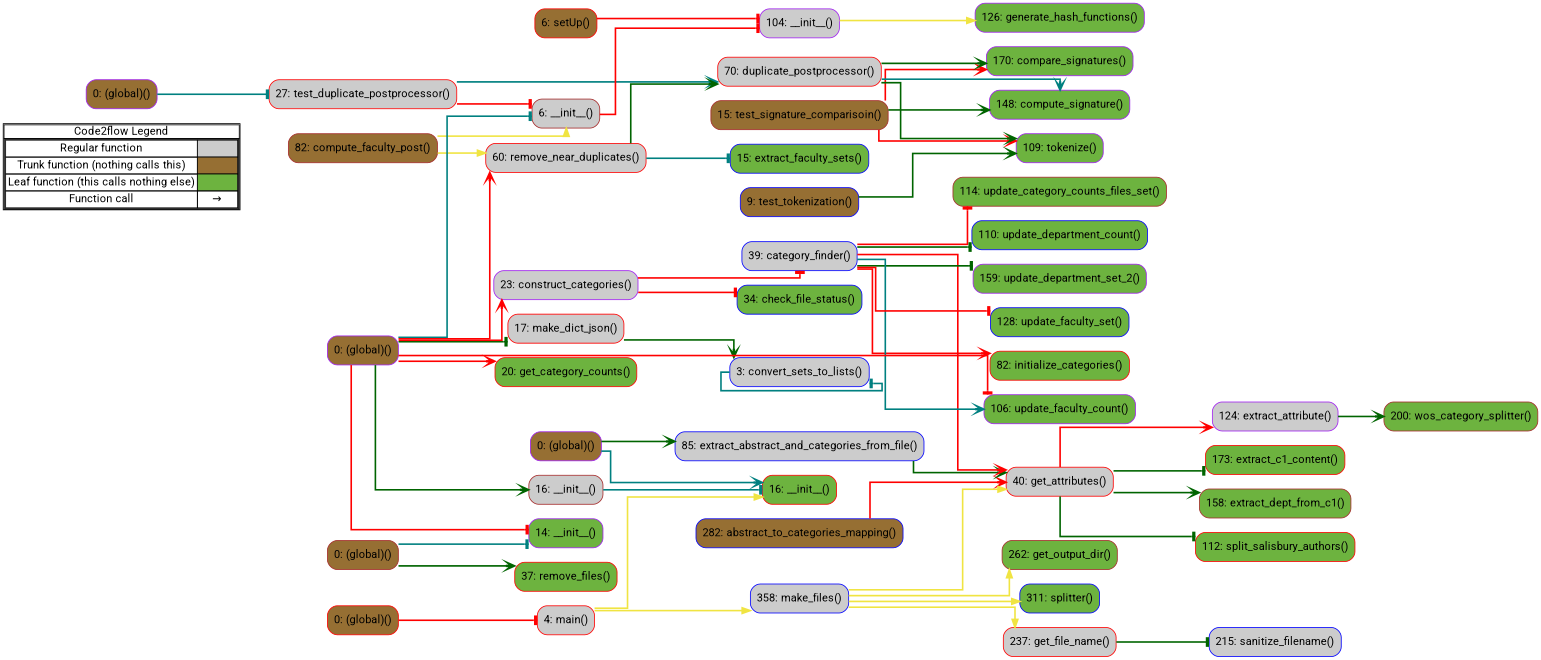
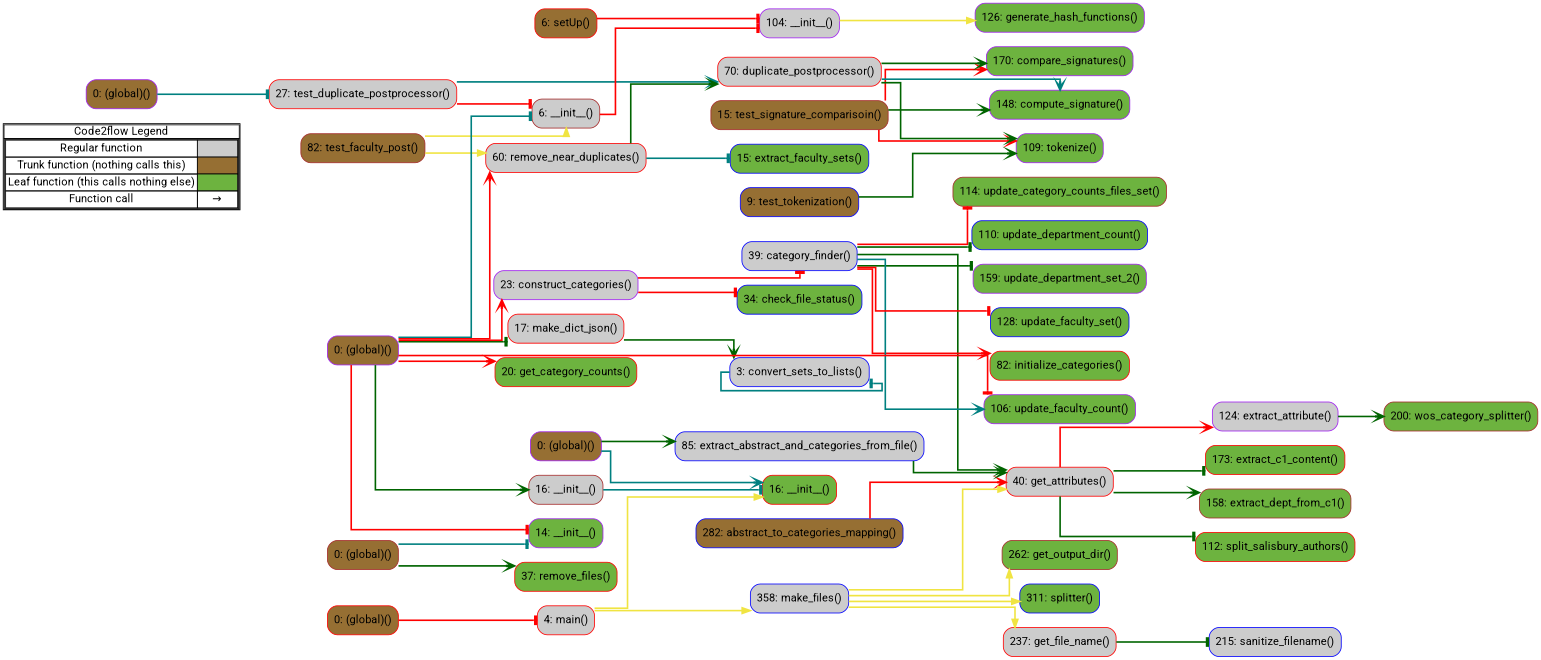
(363, 148) -> (363, 148)
(958, 332) -> (958, 332)
